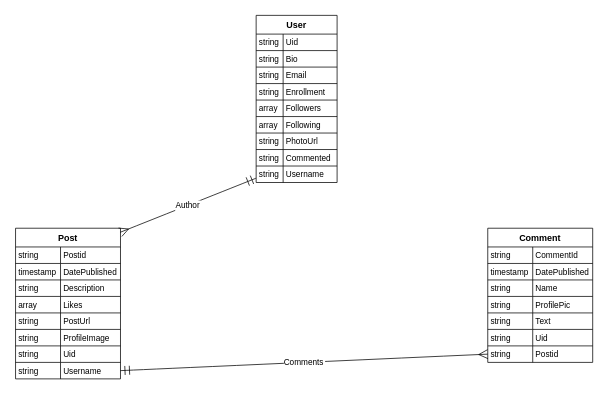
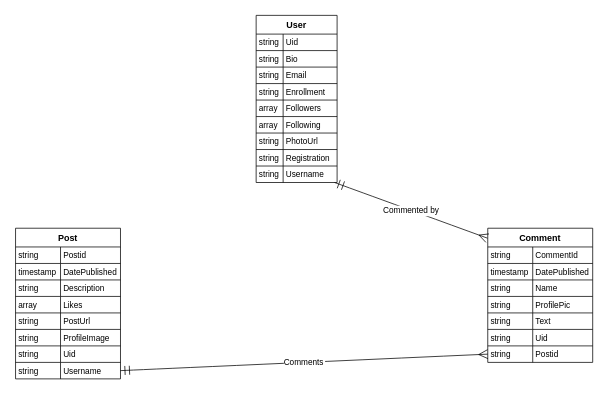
(307, 158) -> (311, 158)
(188, 206) -> none
none -> (412, 211)
